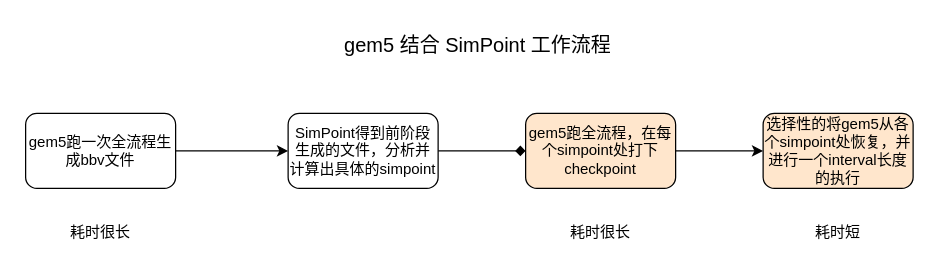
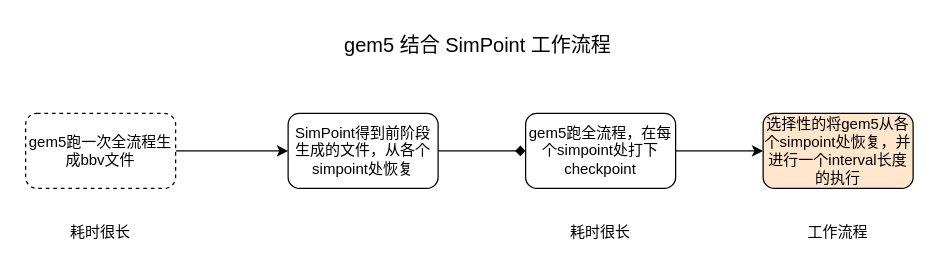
(101, 151) -> (101, 151)
(363, 151) -> (363, 151)
(601, 151) -> (601, 151)
(838, 232) -> (838, 232)
